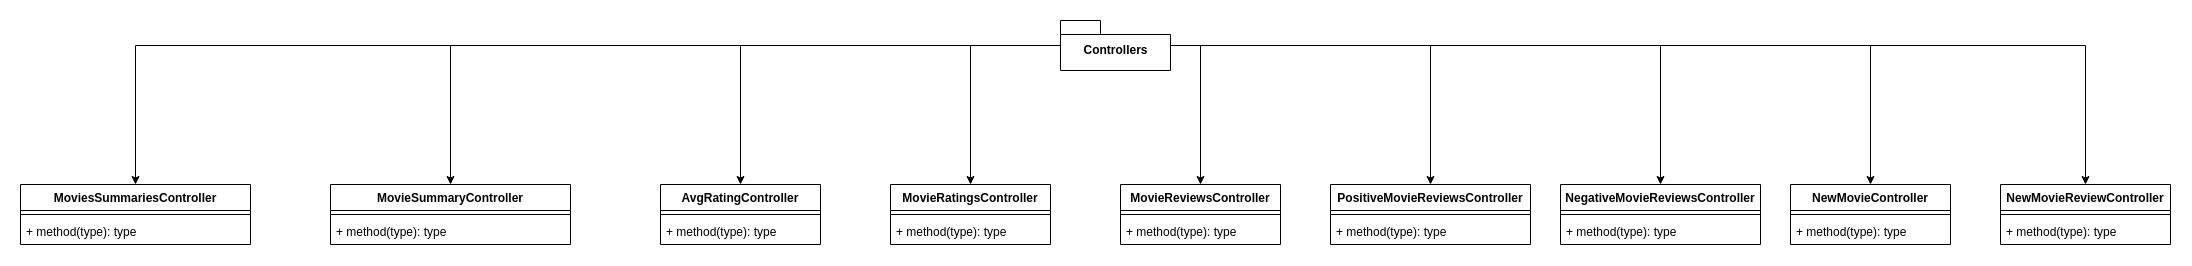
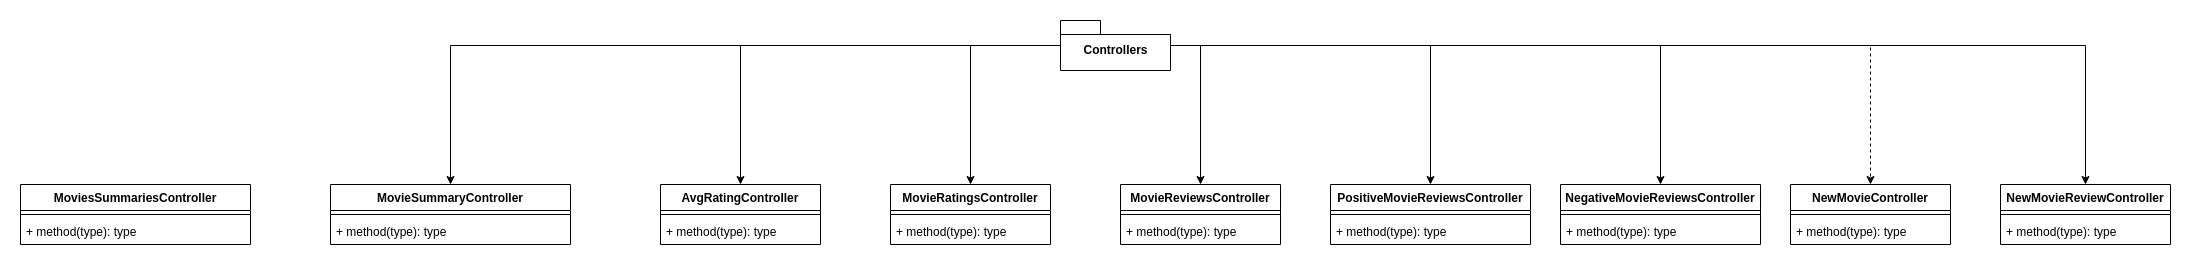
(227, 46) -> none
(1871, 112) -> (1871, 112)
